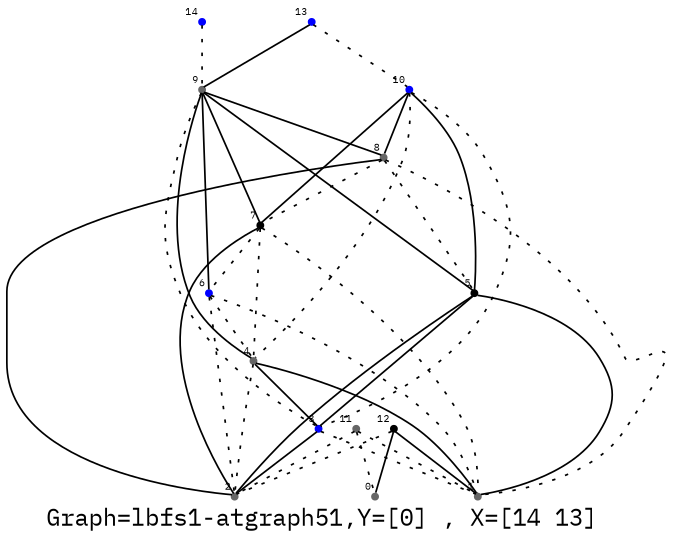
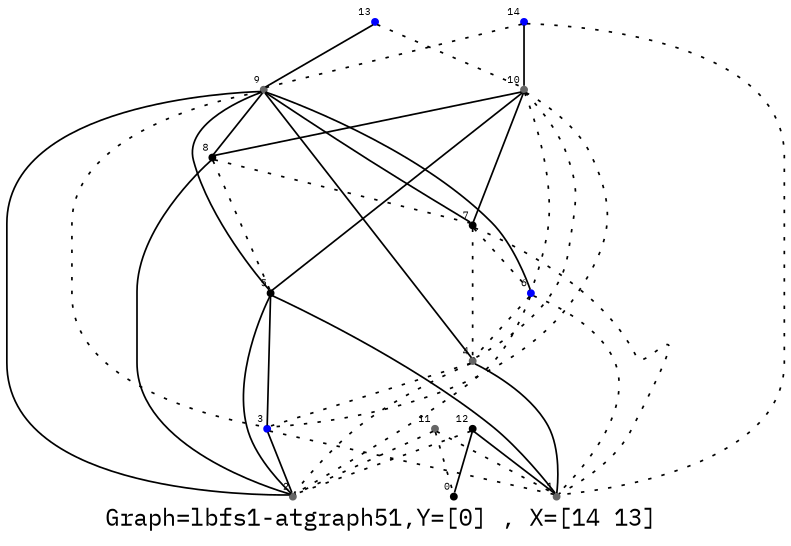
none -> (524, 55)
(409, 90) -> (524, 90)
(384, 158) -> (212, 158)
none -> (548, 191)
(619, 348) -> (784, 243)
(181, 350) -> (7, 308)
(285, 394) -> (370, 395)
(375, 497) -> (454, 497)
